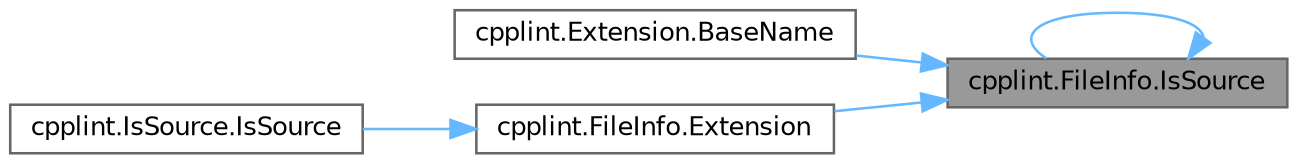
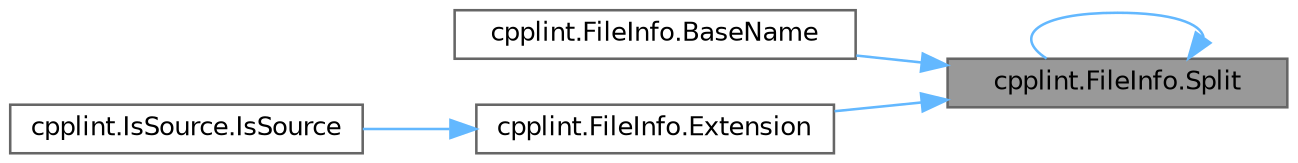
(655, 34) -> (655, 34)
(1117, 83) -> (1117, 83)
